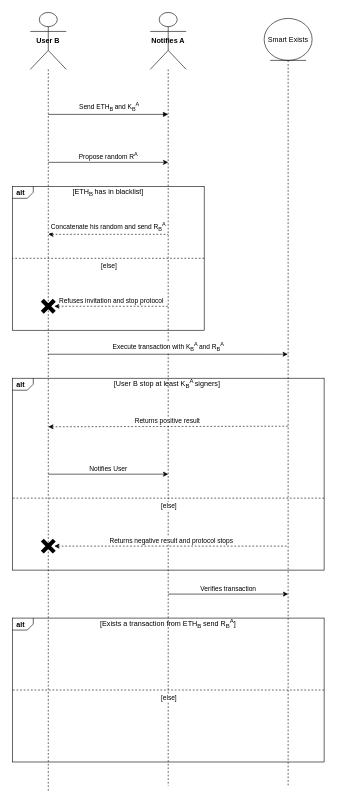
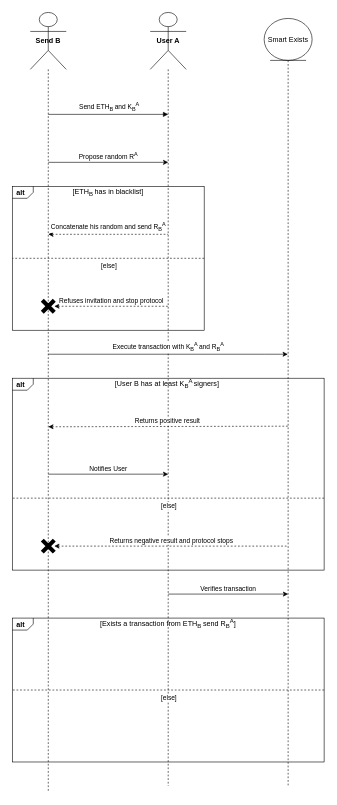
(48, 41) -> (48, 41)
(168, 41) -> (168, 41)
(168, 384) -> (168, 384)
